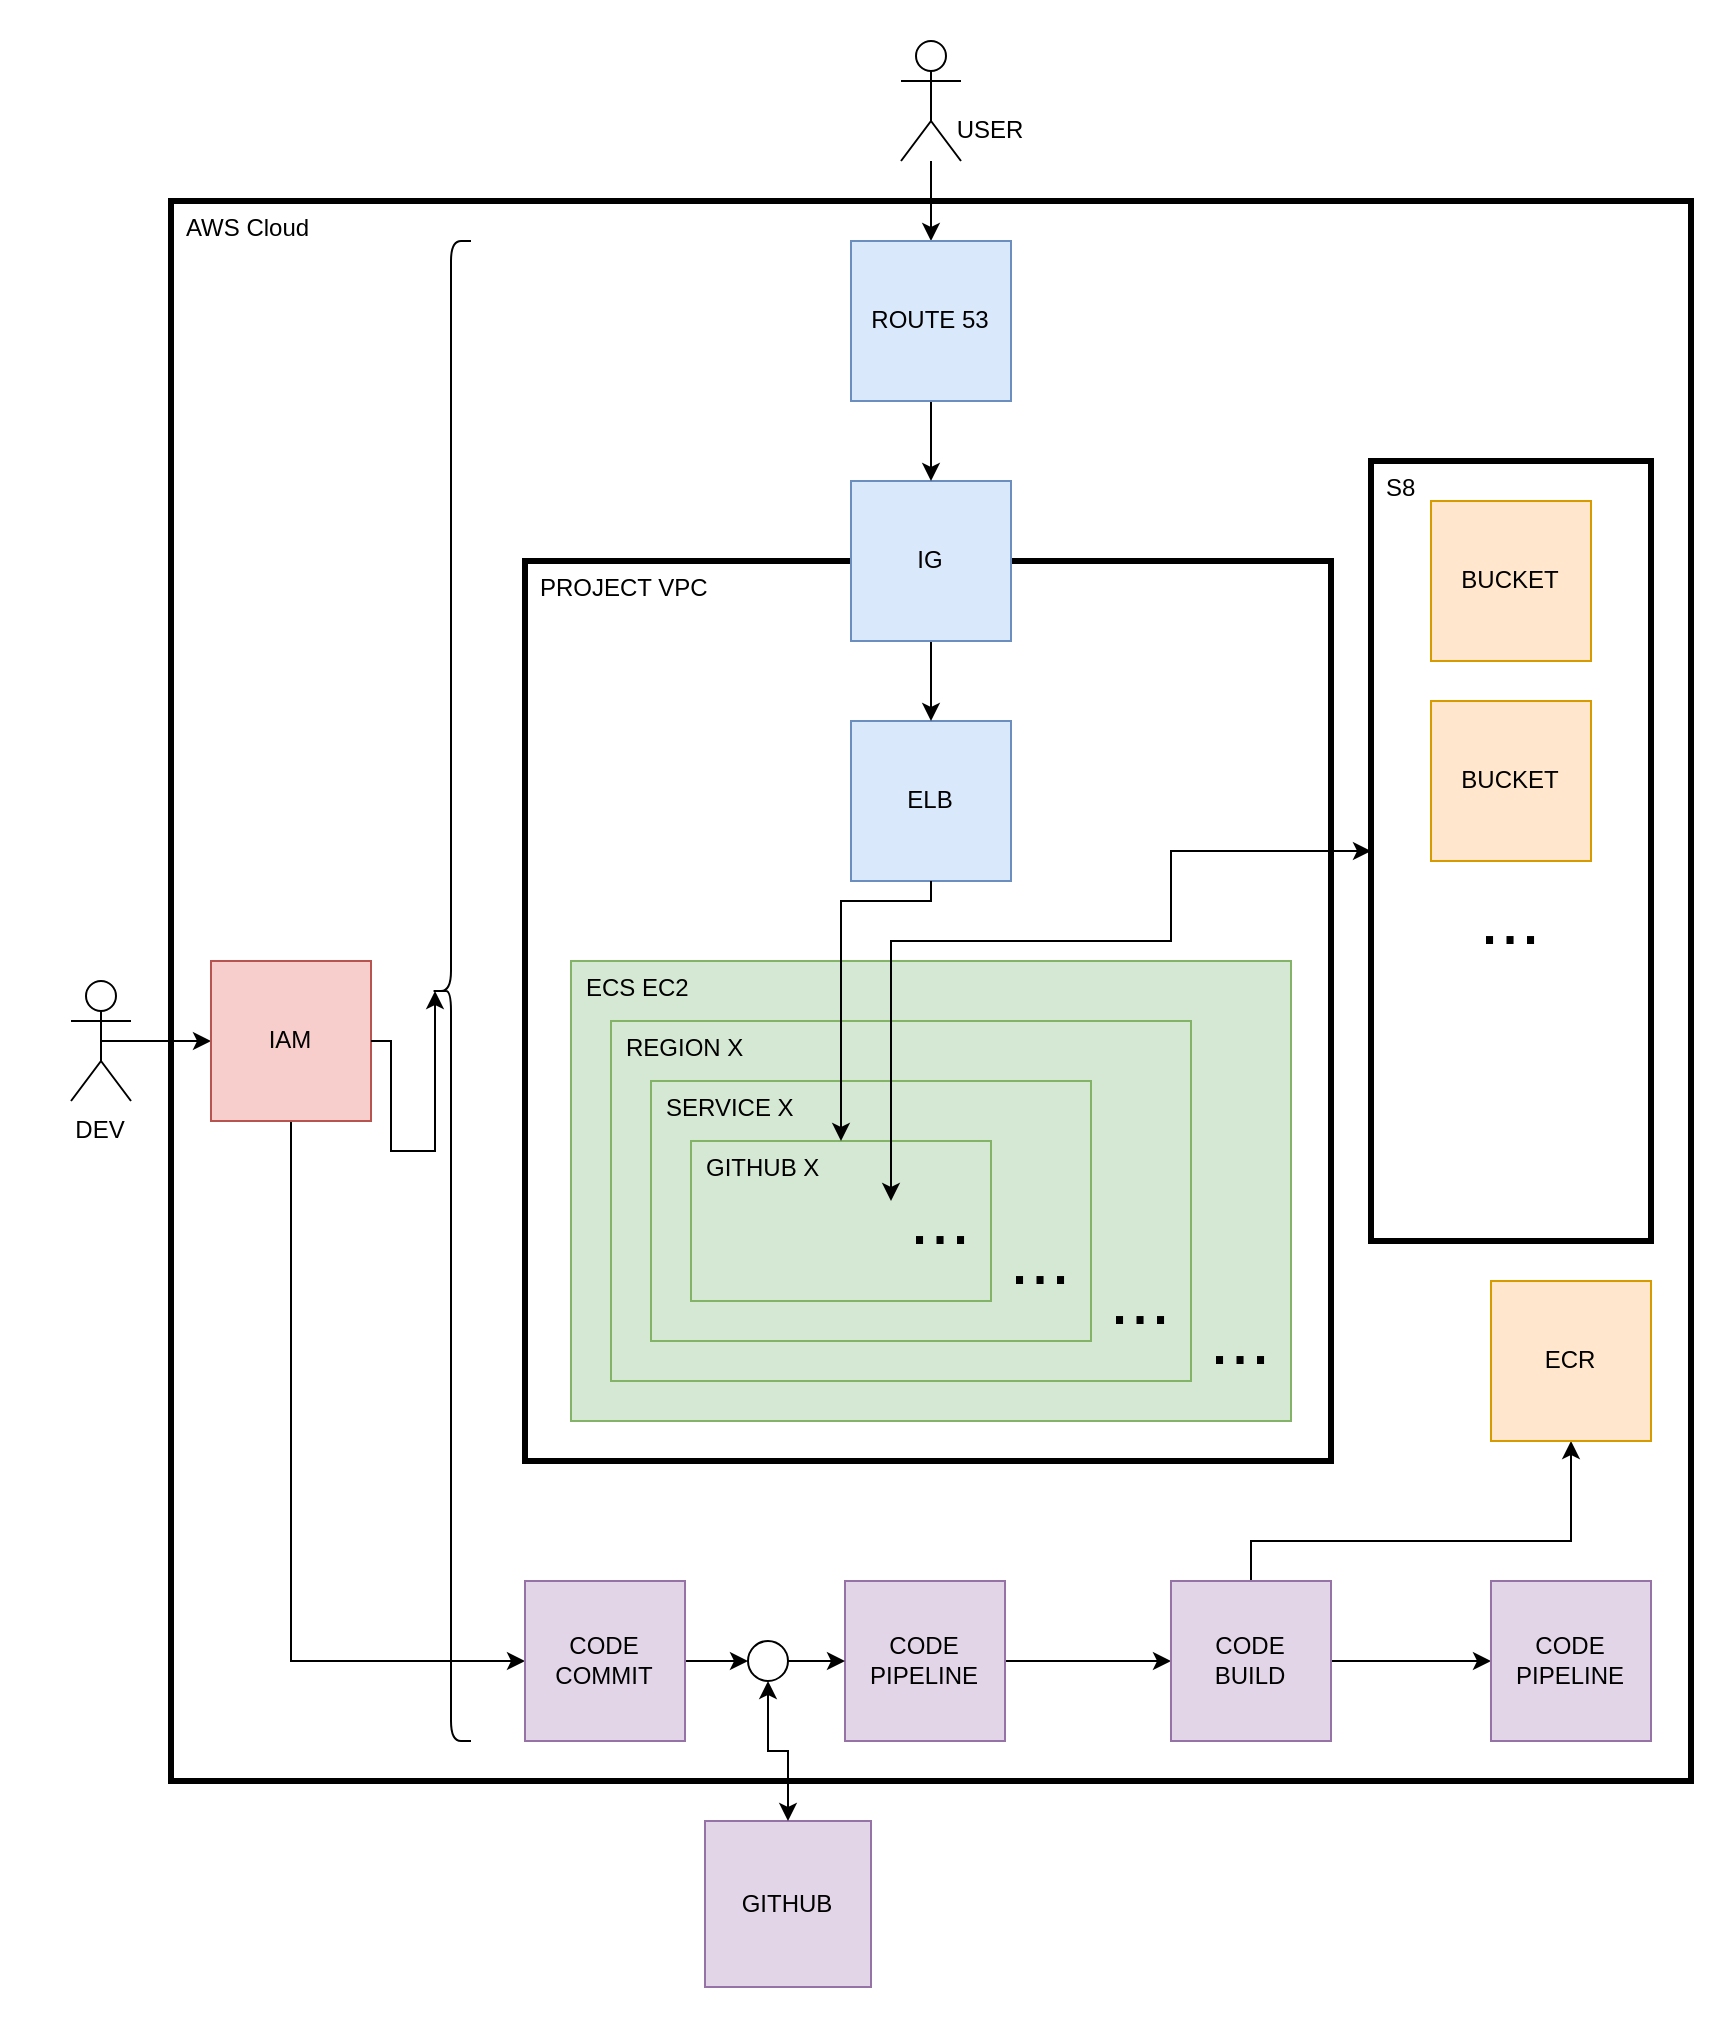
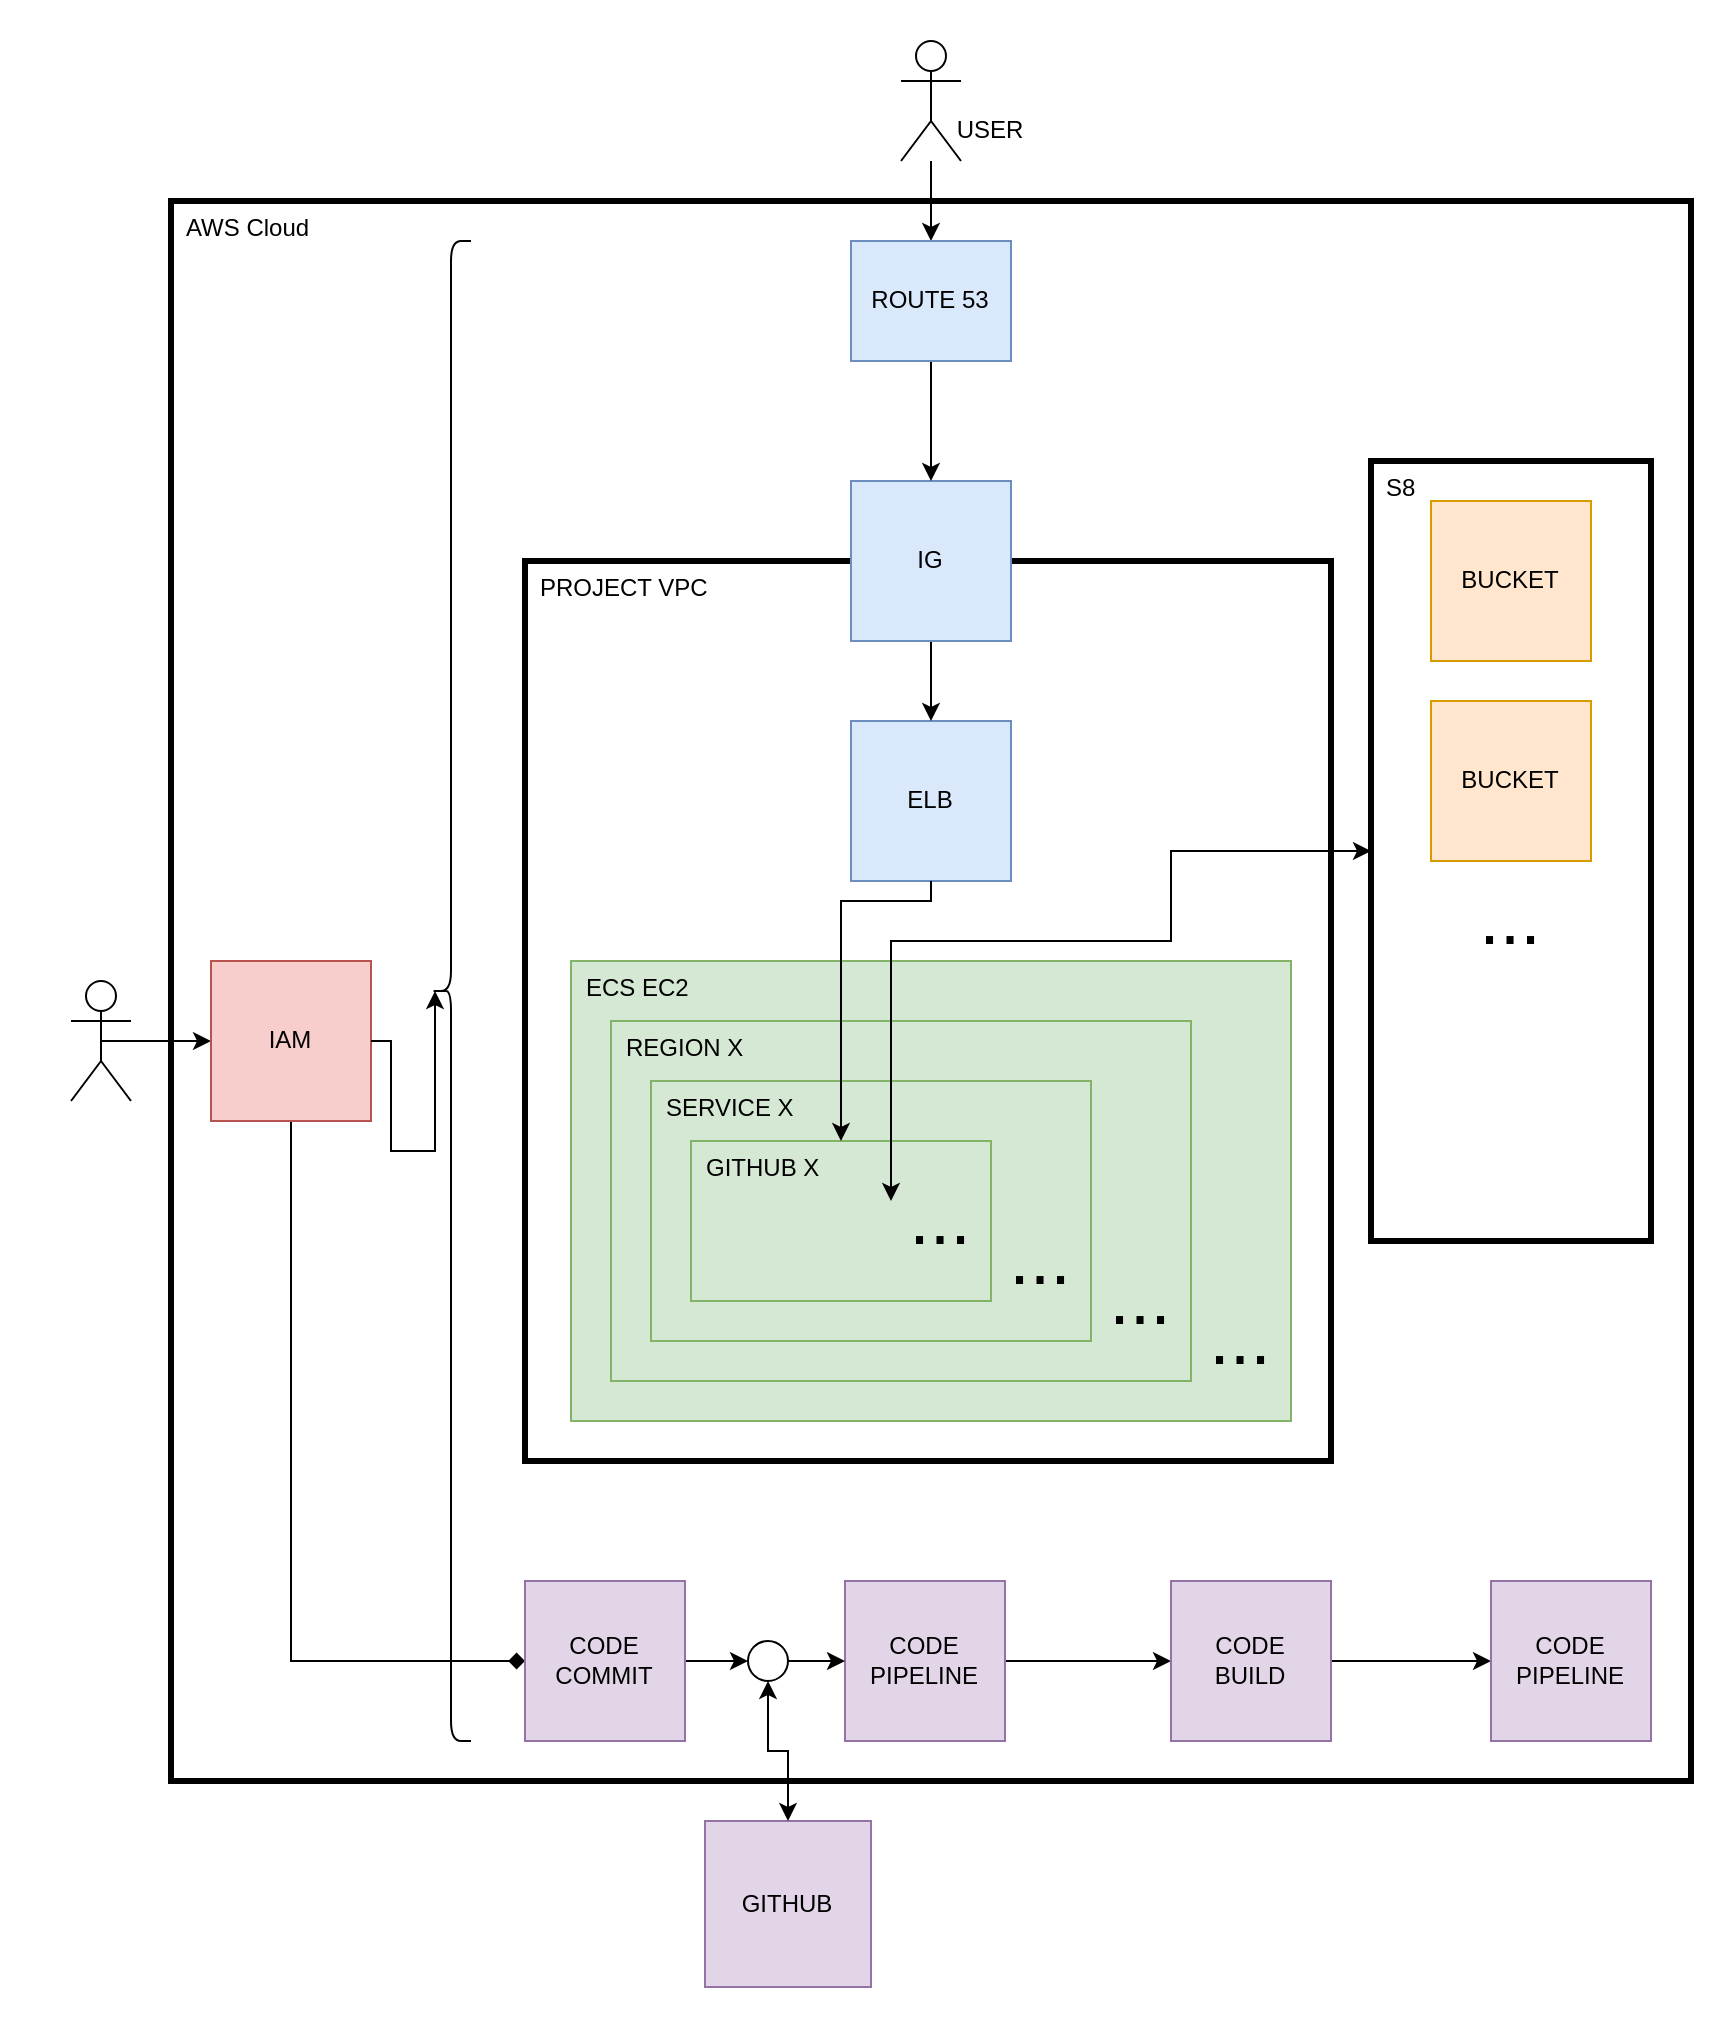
(931, 321) -> (931, 301)
(101, 1131) -> none
(1571, 1361) -> none
(1434, 1541) -> none
(509, 1661) -> (508, 1661)
